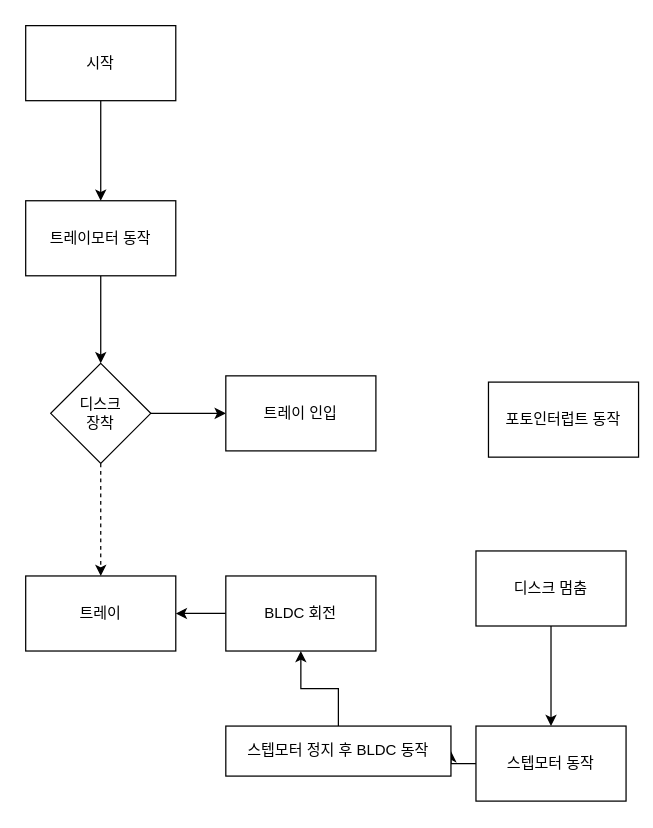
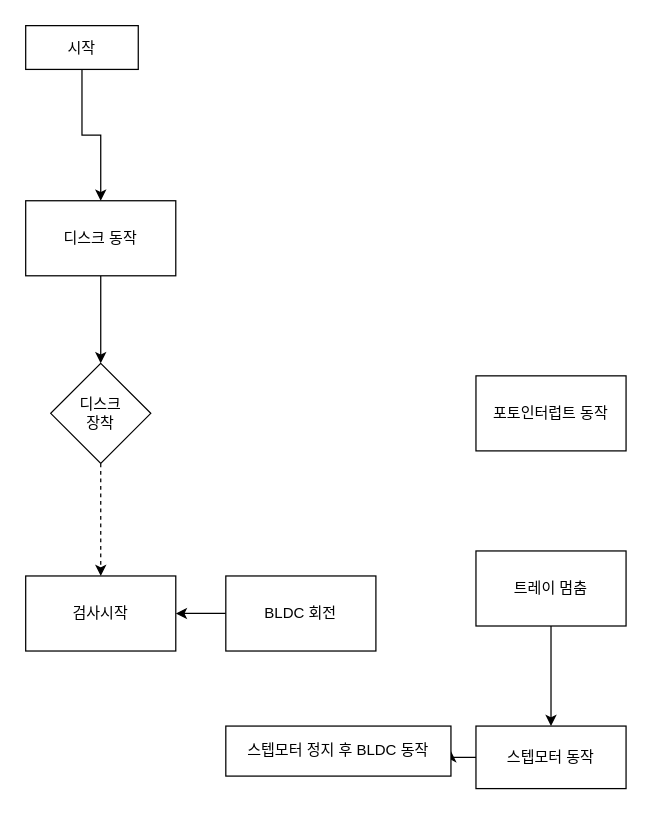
(101, 63) -> (82, 48)
(101, 238) -> (101, 238)
(184, 413) -> none
(301, 413) -> none
(563, 419) -> (551, 413)
(551, 588) -> (551, 588)
(101, 613) -> (101, 613)
(324, 688) -> none
(551, 763) -> (551, 757)
